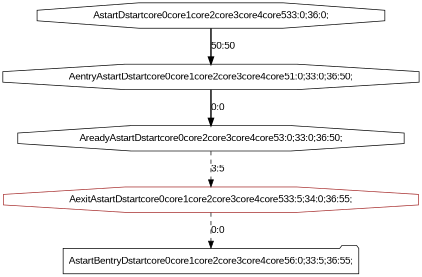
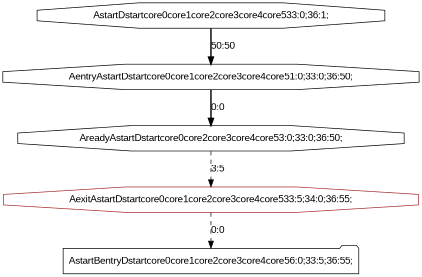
(211, 16) -> (211, 16)
